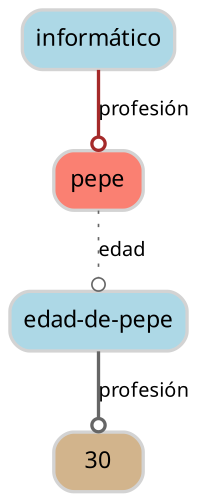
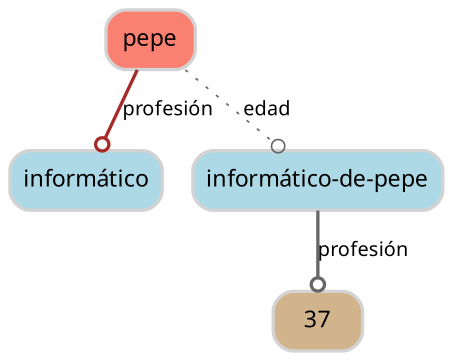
(99, 103) -> (121, 104)
(99, 321) -> (318, 180)
(99, 462) -> (318, 321)
